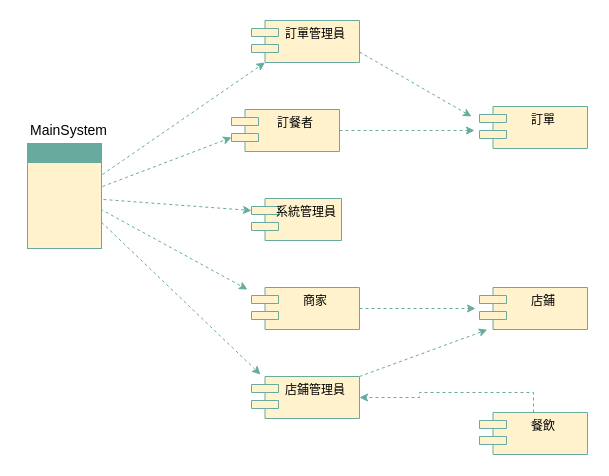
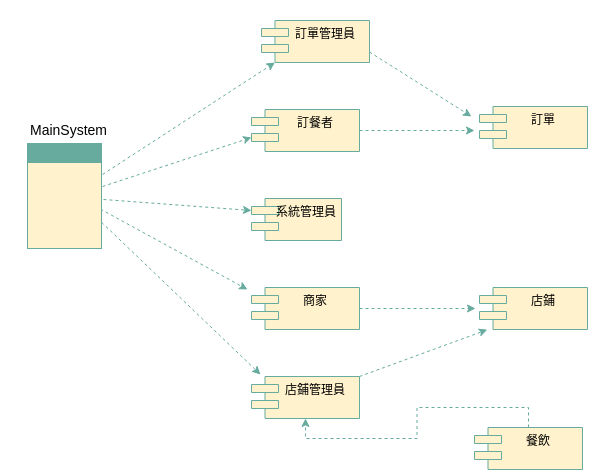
(306, 42) -> (316, 42)
(286, 131) -> (306, 131)
(534, 434) -> (529, 449)
